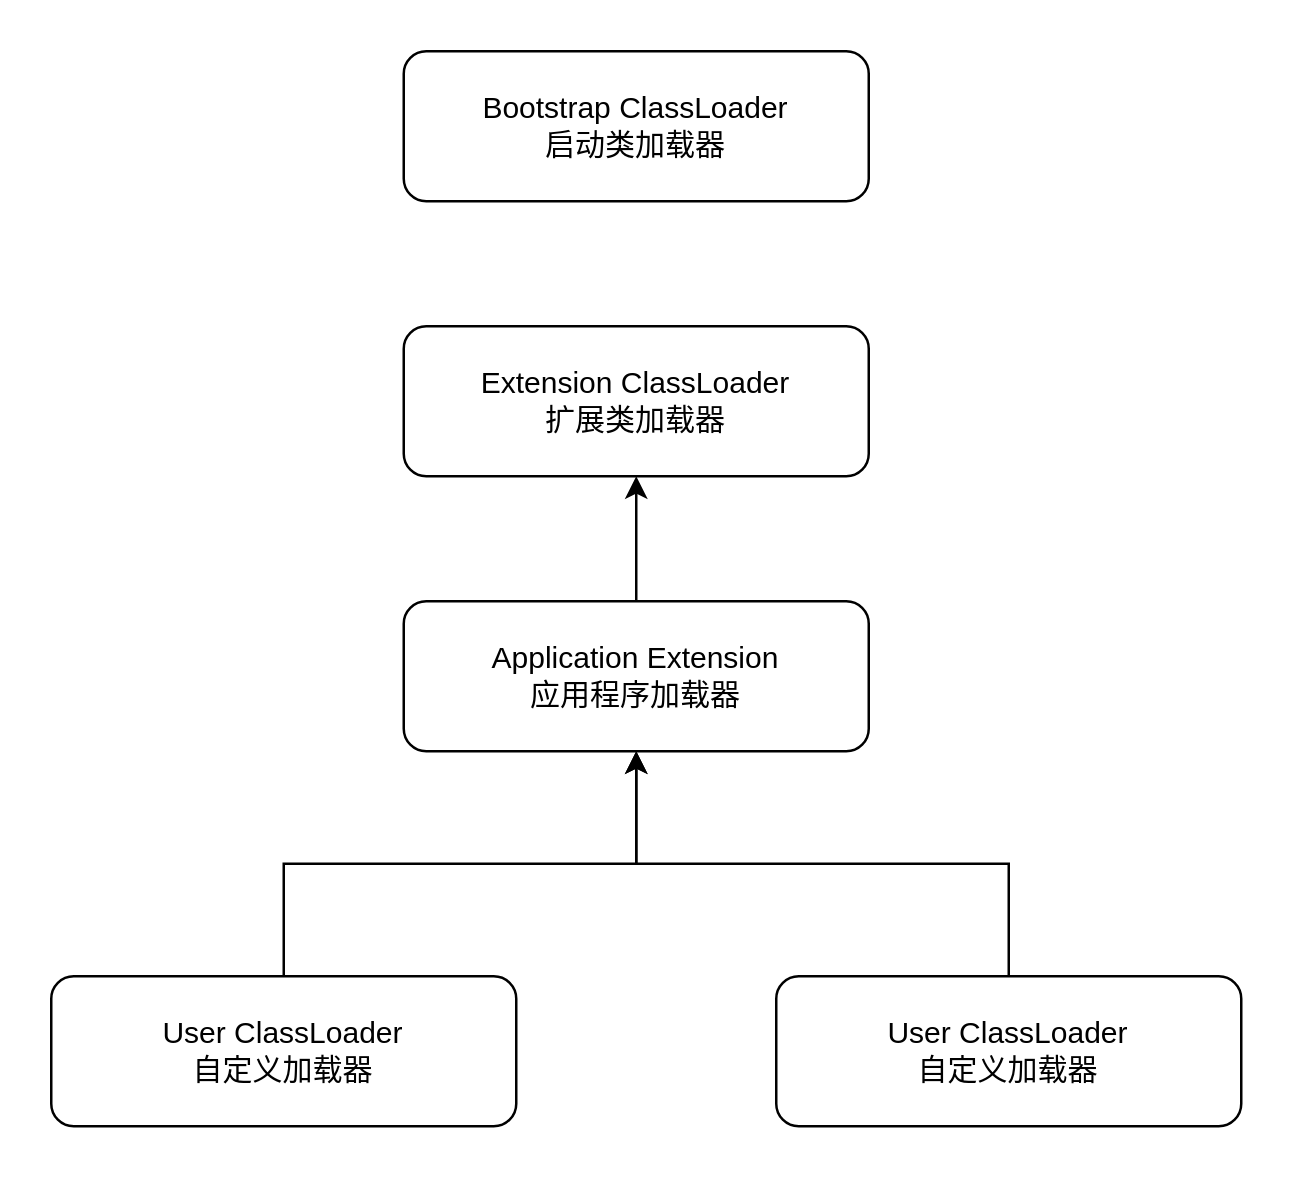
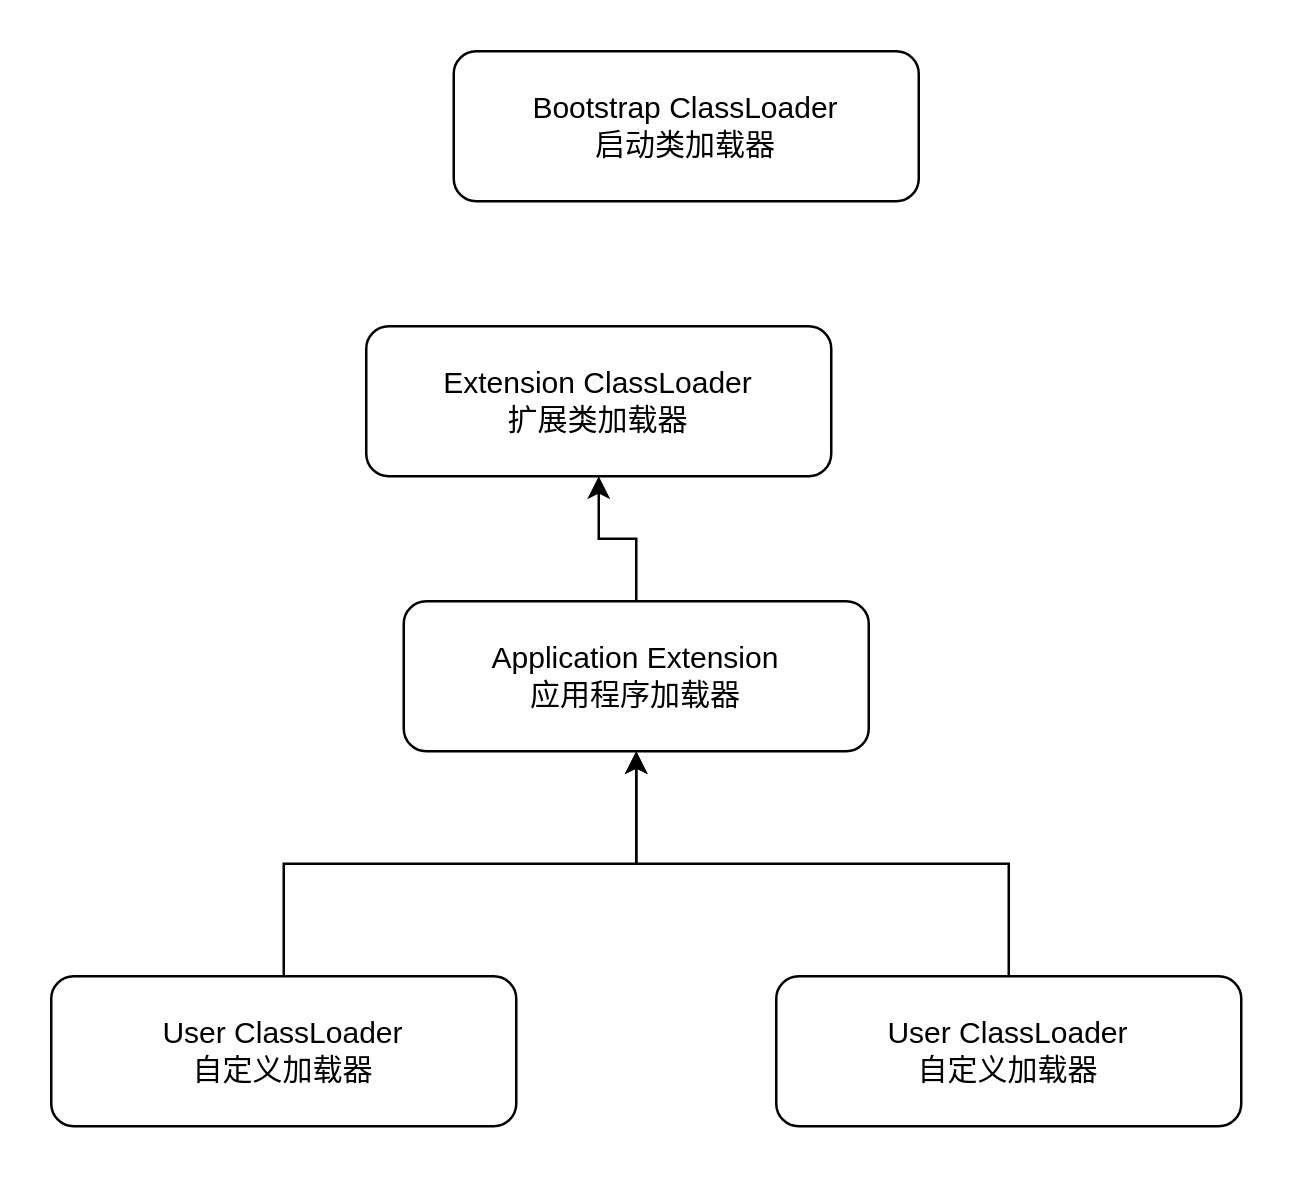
(636, 126) -> (686, 126)
(636, 401) -> (599, 401)
